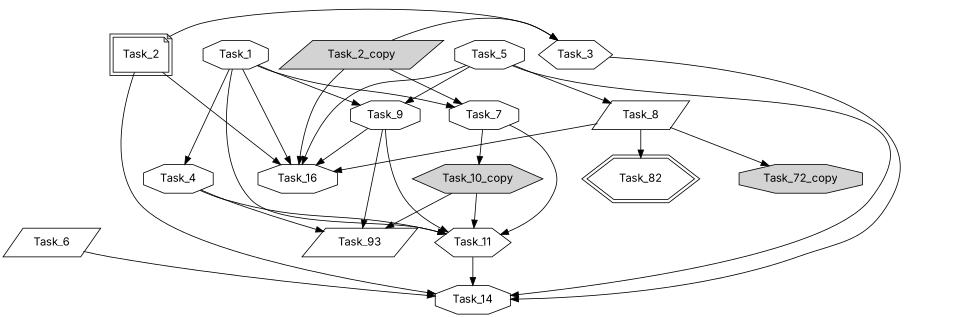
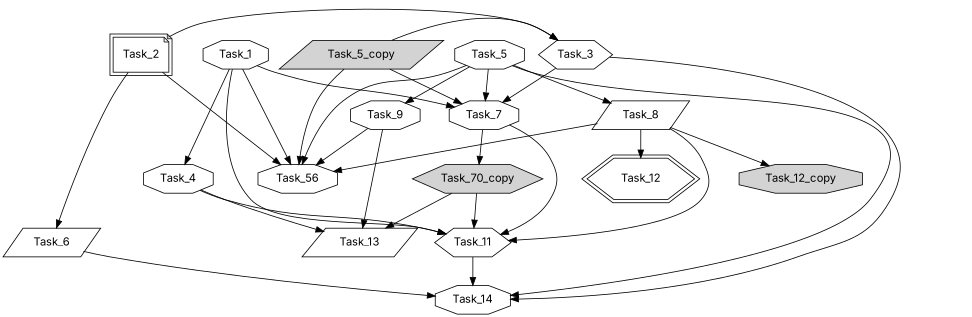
(361, 55) -> (361, 55)
none -> (487, 81)
none -> (533, 83)
(312, 87) -> none
(298, 179) -> (298, 179)
(478, 179) -> (478, 179)
(641, 179) -> (641, 179)
(801, 179) -> (801, 179)
(398, 188) -> (655, 222)
(212, 243) -> (89, 144)
(360, 243) -> (360, 243)
